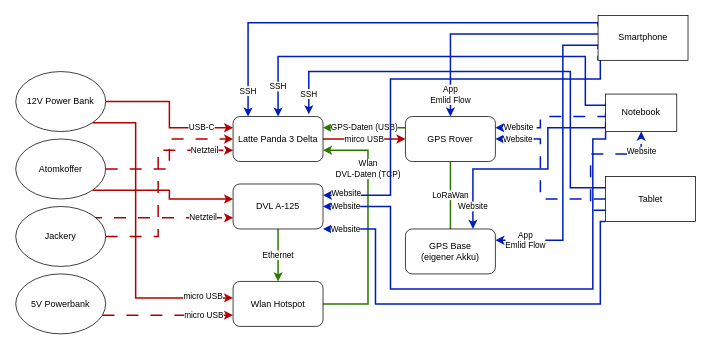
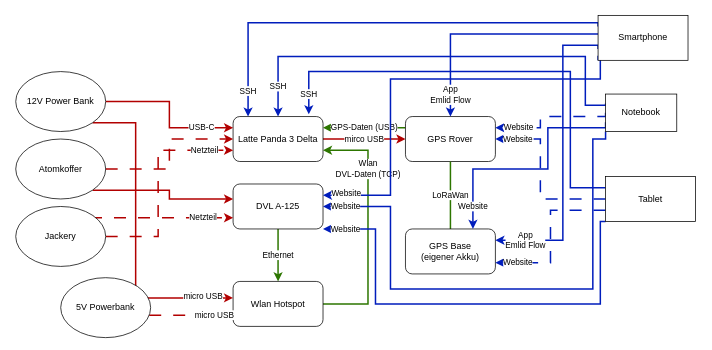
(635, 154) -> (521, 263)
(60, 304) -> (105, 308)
